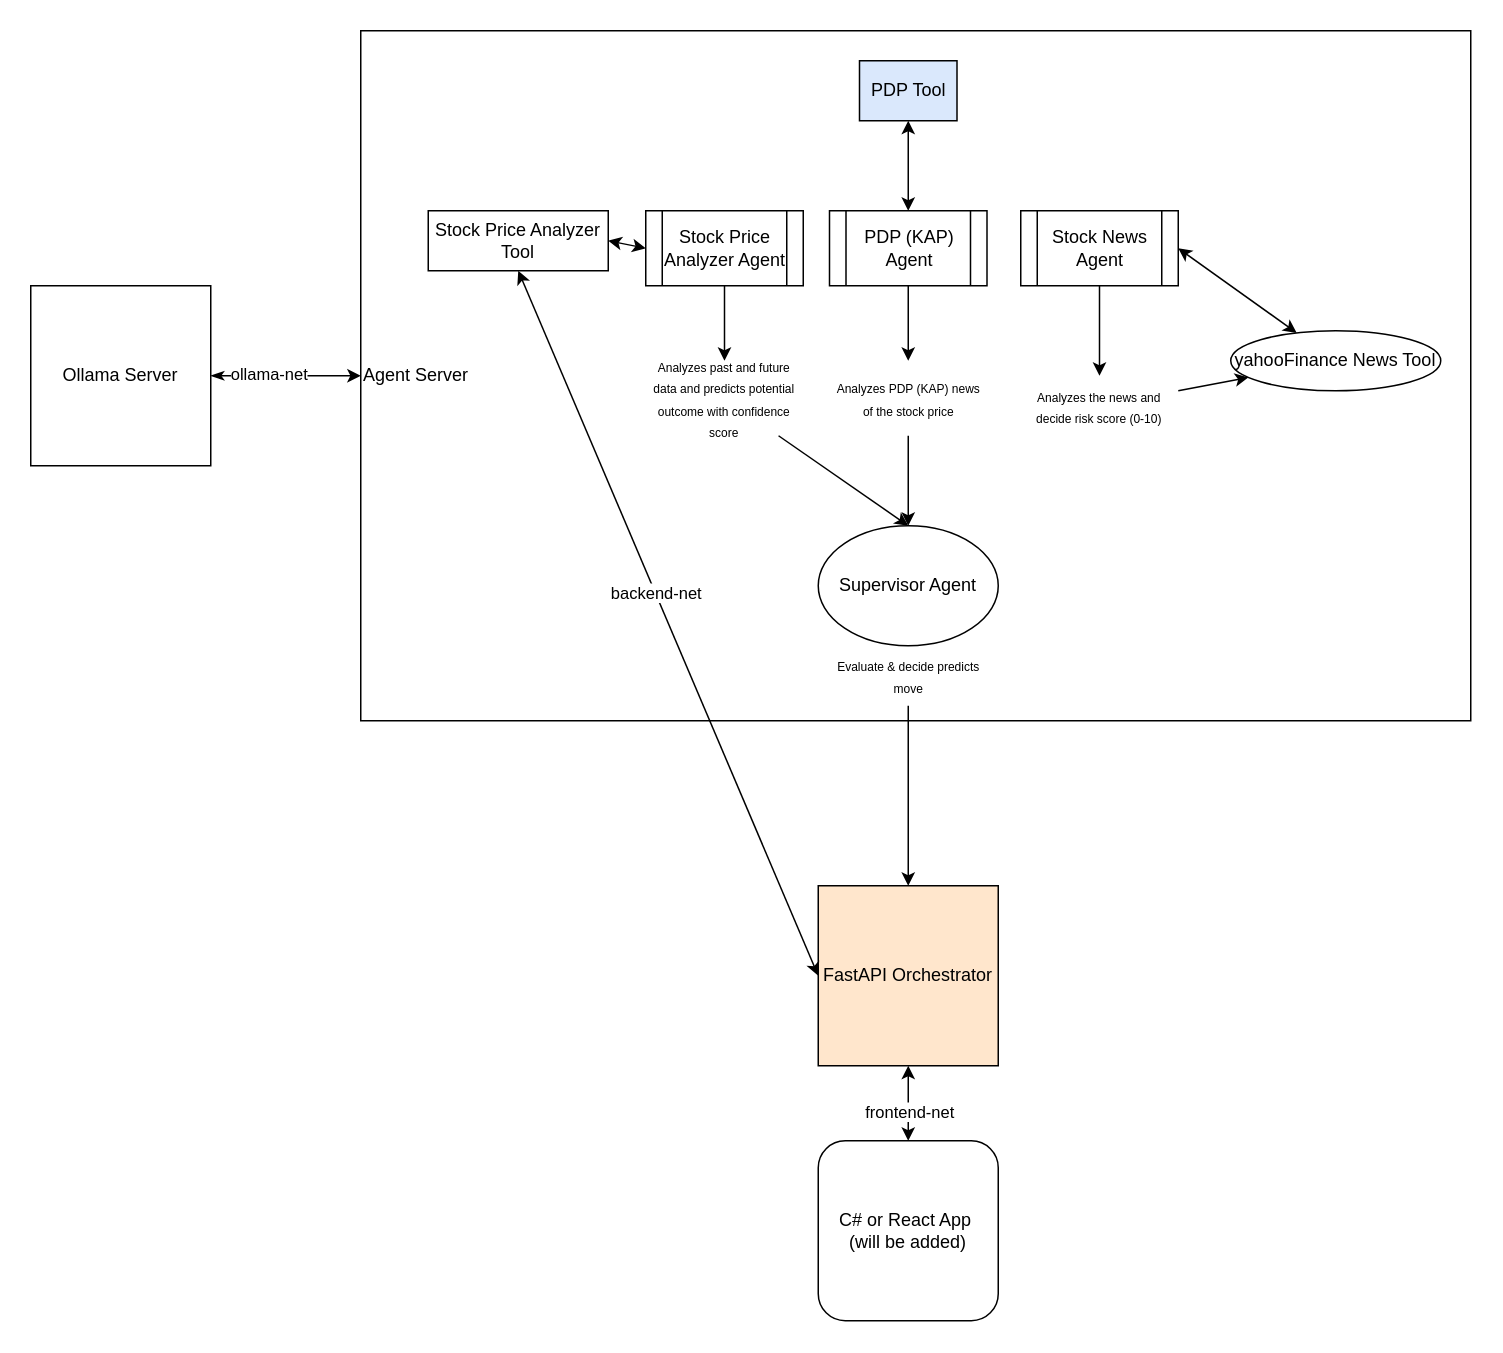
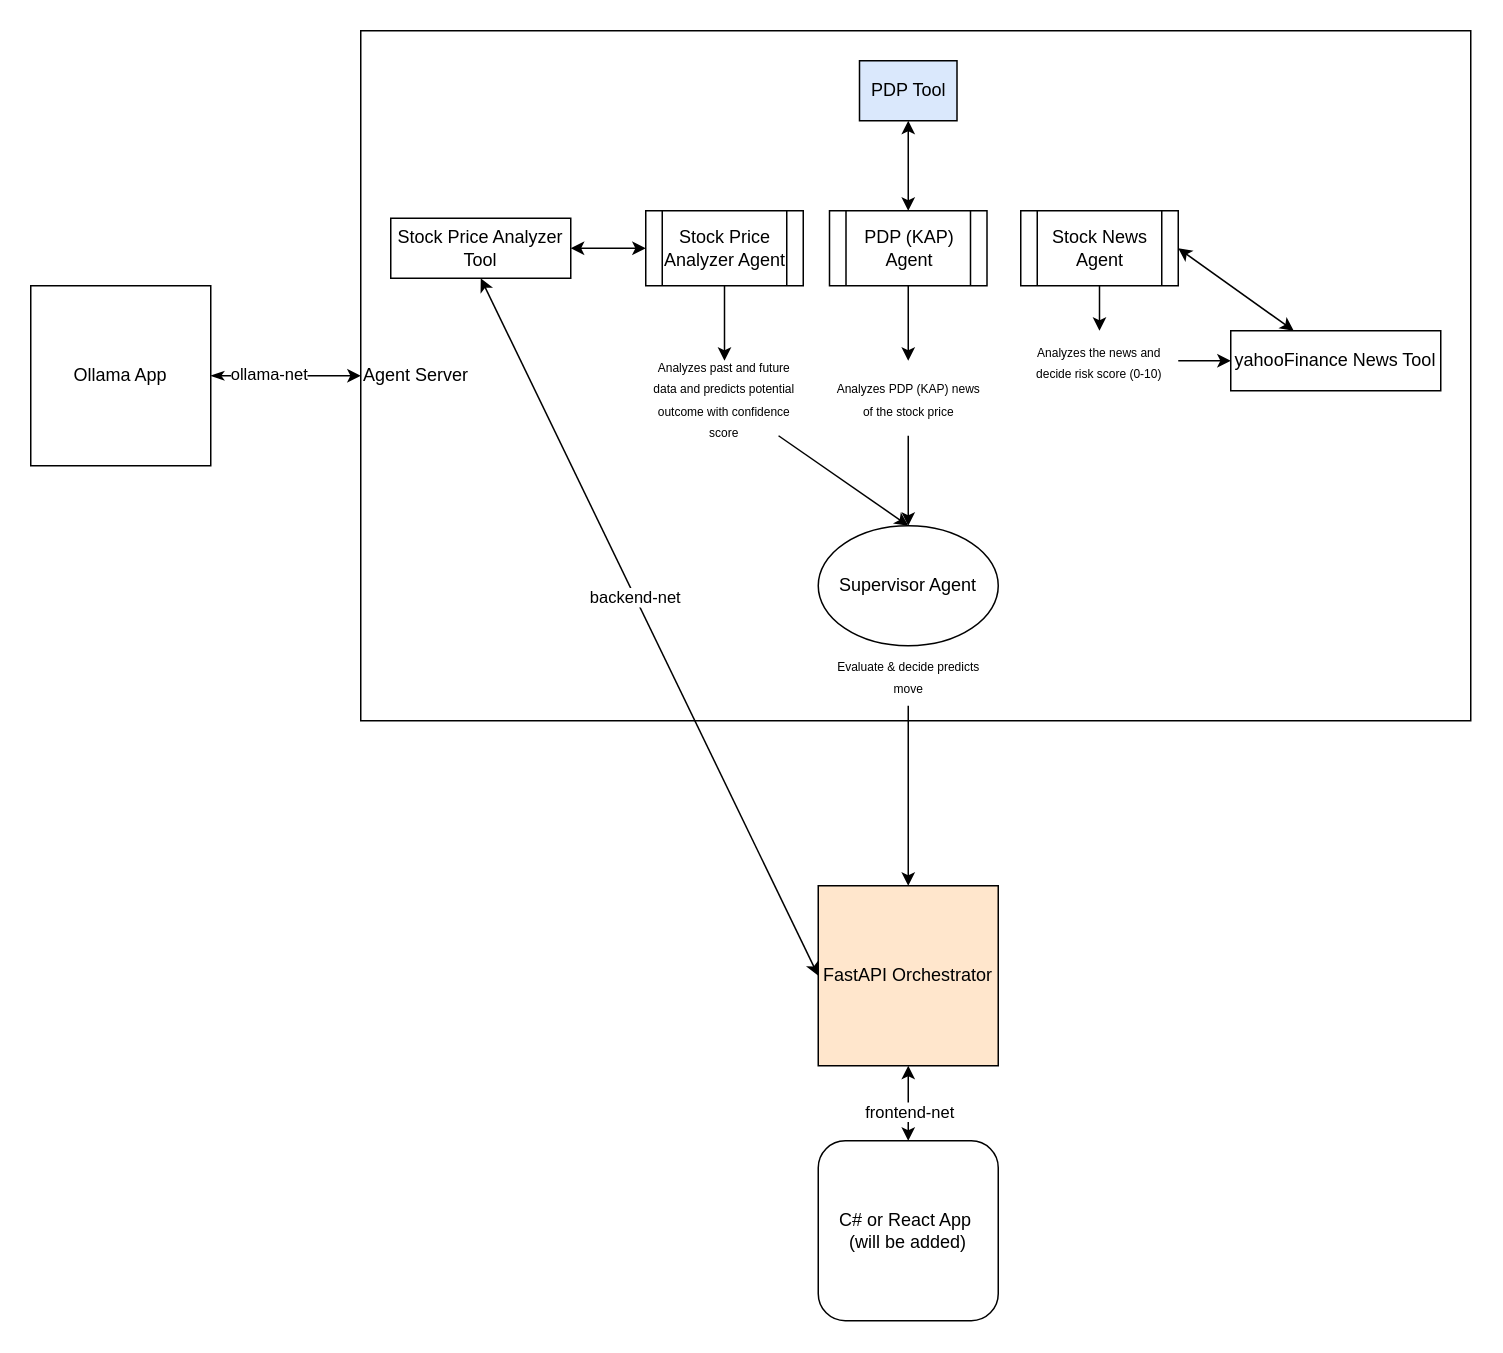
(518, 241) -> (481, 248)
(1336, 361) -> (1336, 361)
(121, 376) -> (121, 376)
(1100, 406) -> (1100, 361)
